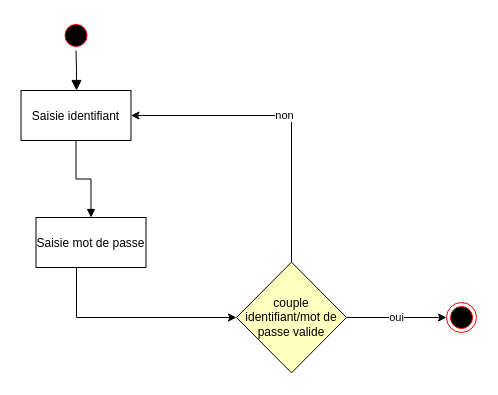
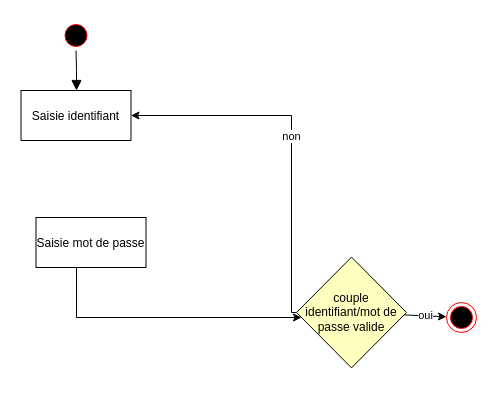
(79, 179) -> none
(292, 318) -> (352, 313)
